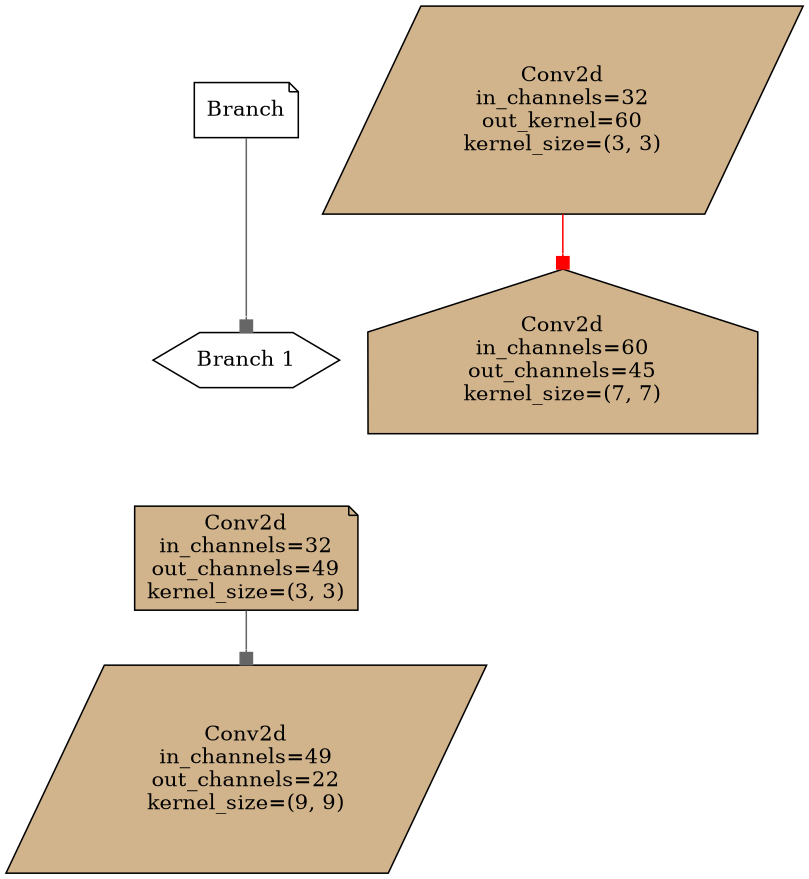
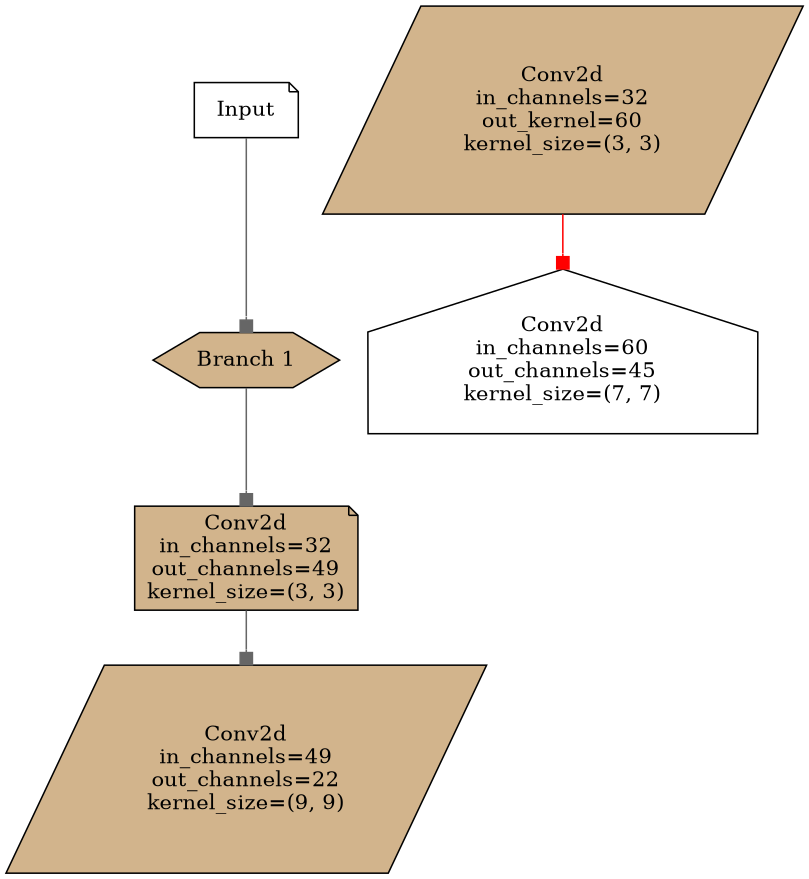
(246, 110) -> (246, 110)
(246, 360) -> (246, 360)
(563, 360) -> (563, 360)
none -> (246, 439)
